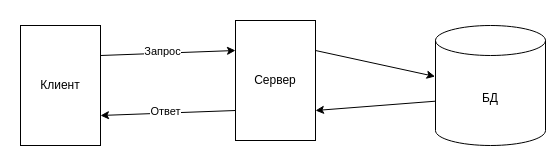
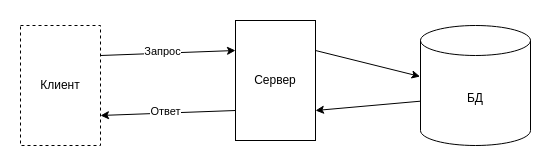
(61, 86) -> (61, 86)
(491, 86) -> (476, 86)
